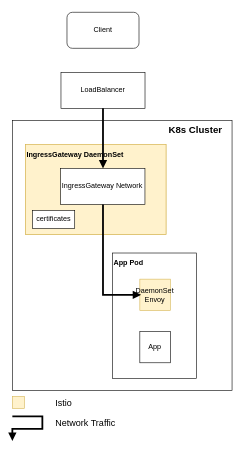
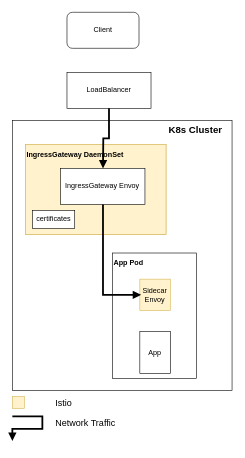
(103, 90) -> (109, 90)
(102, 186) -> (102, 186)
(155, 295) -> (155, 295)
(155, 347) -> (155, 352)
